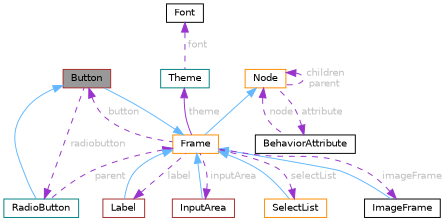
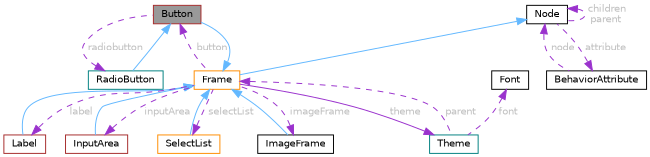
(266, 79) -> (547, 15)
(103, 166) -> (360, 89)
